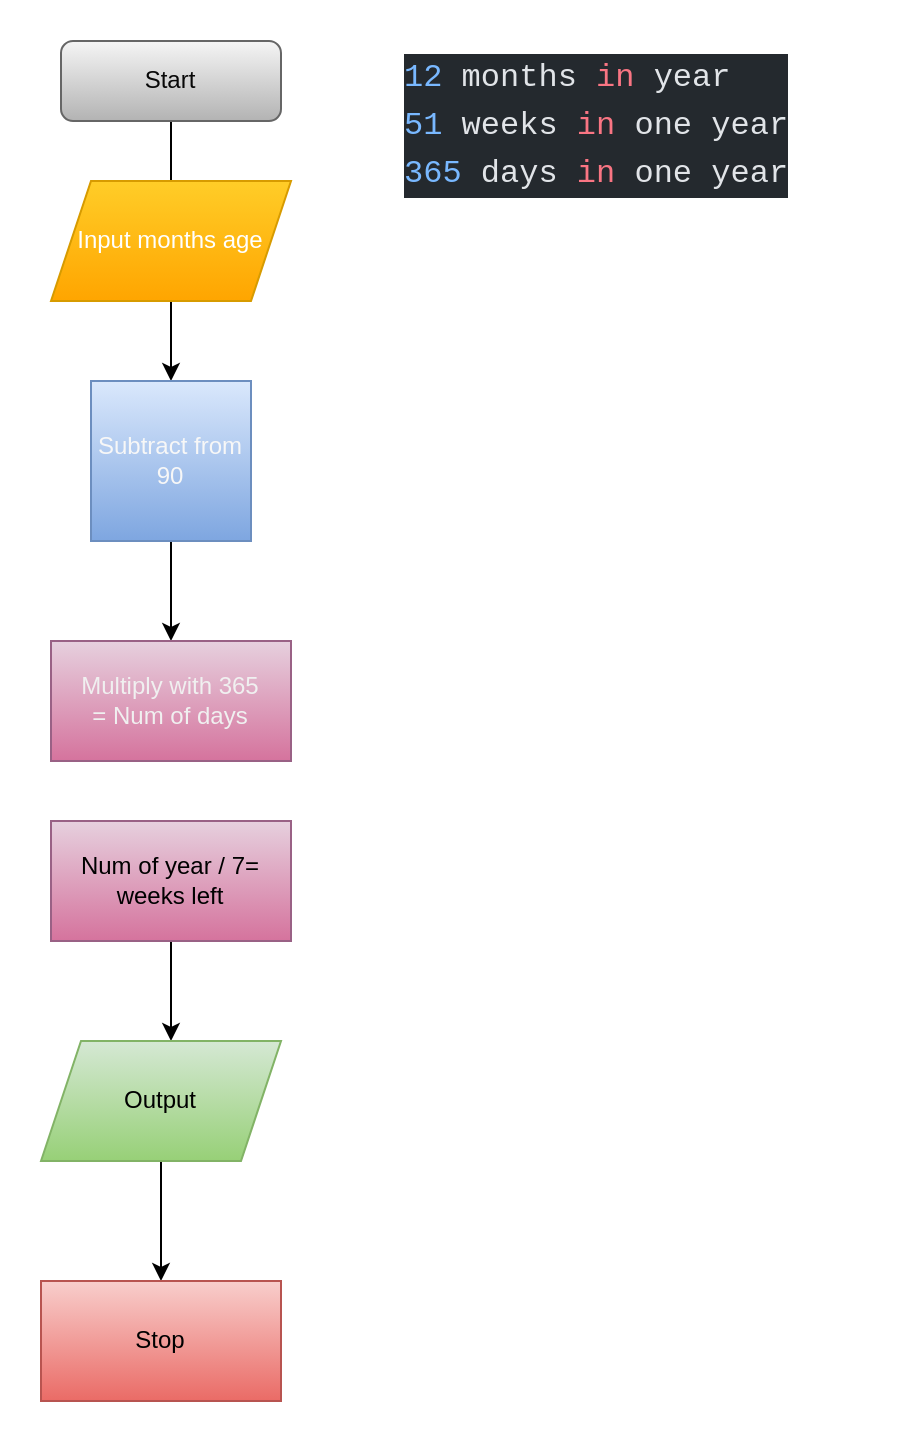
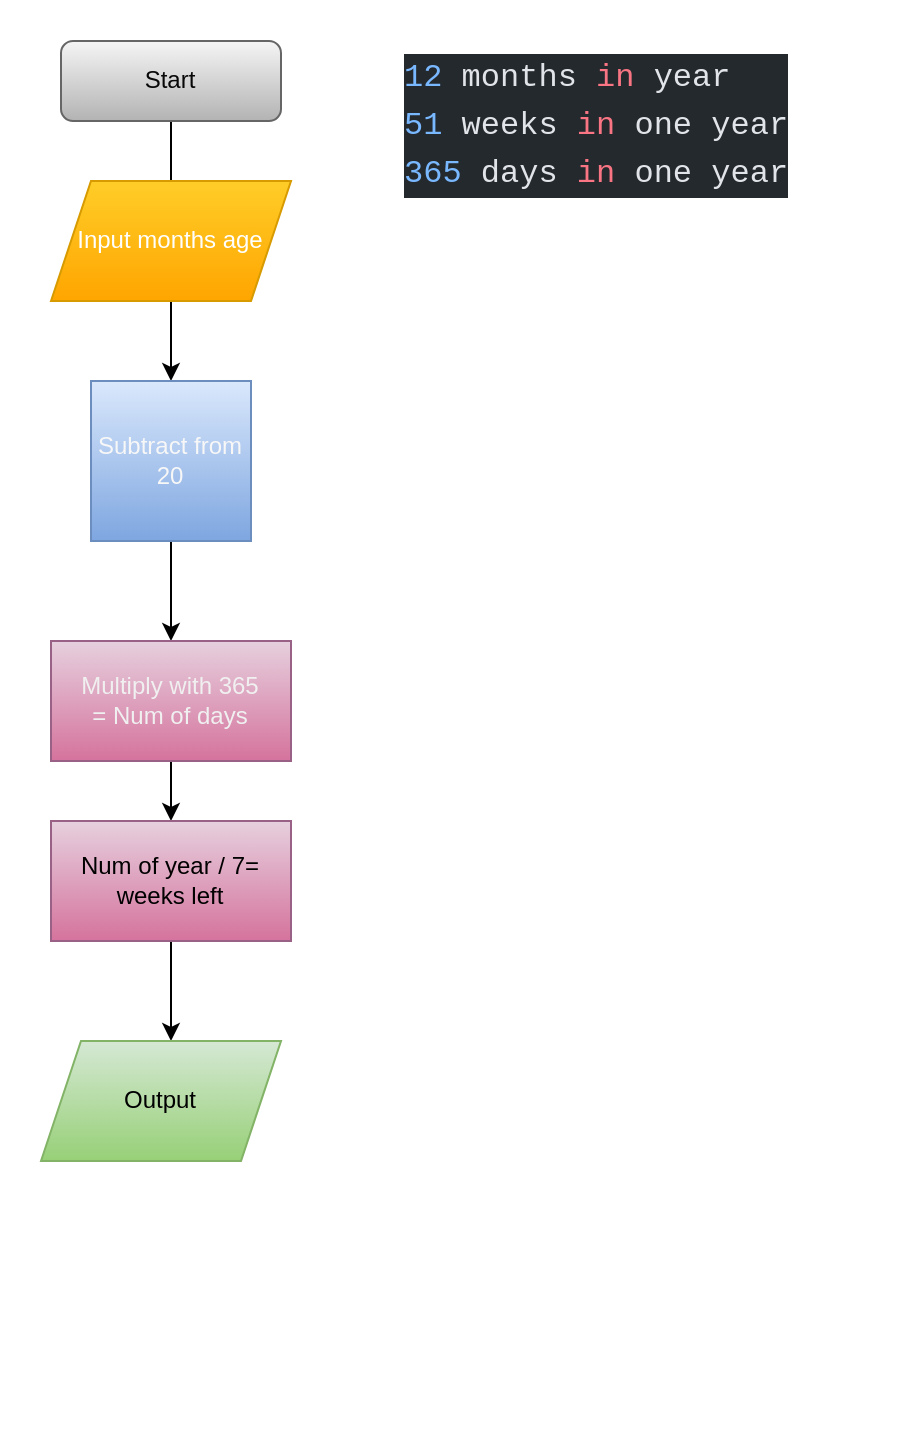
(171, 461) -> (171, 461)
none -> (171, 784)
(161, 1214) -> none
(161, 1341) -> none
